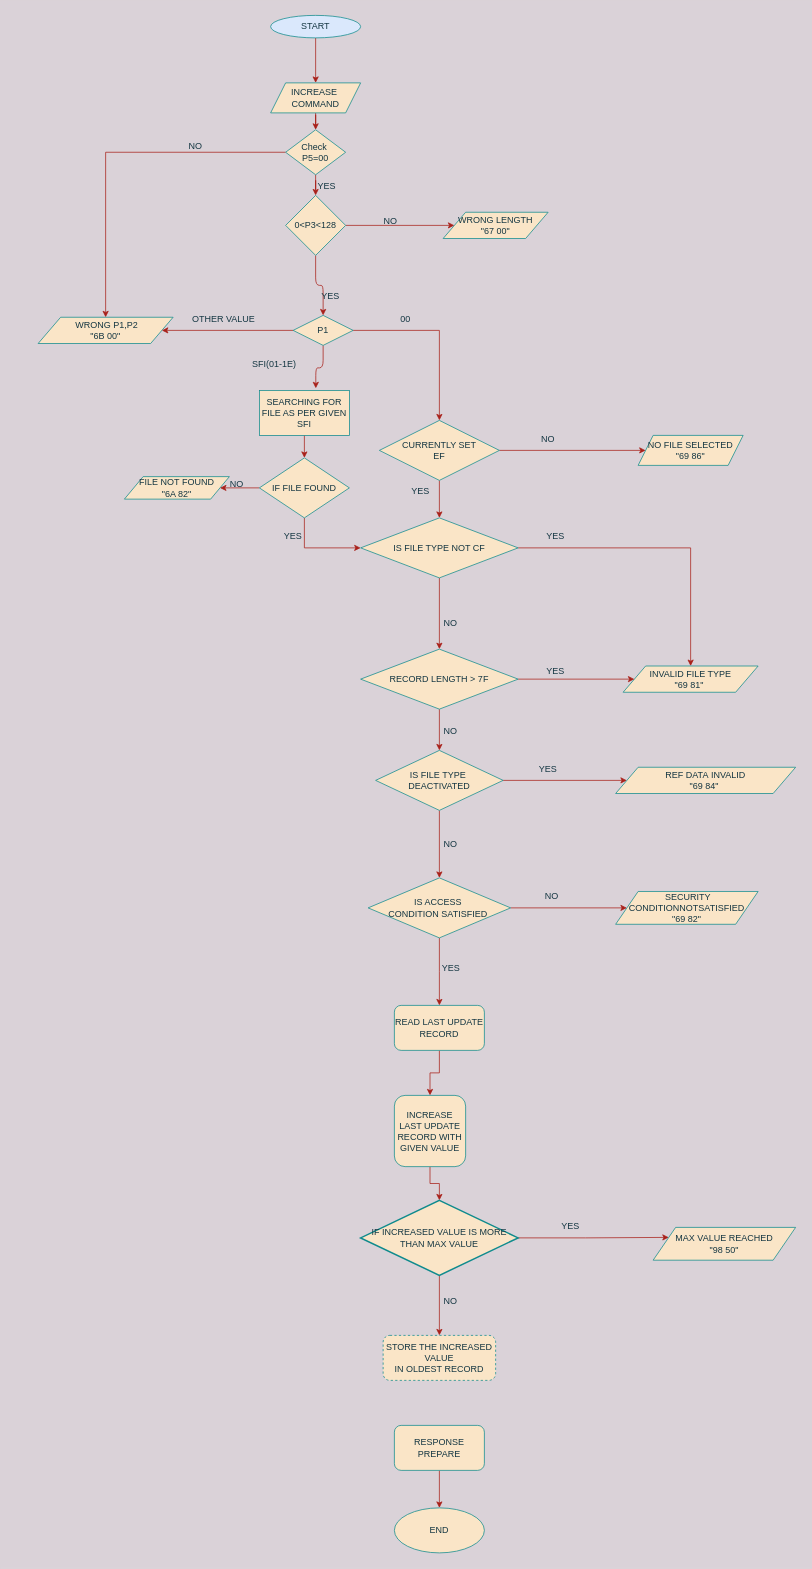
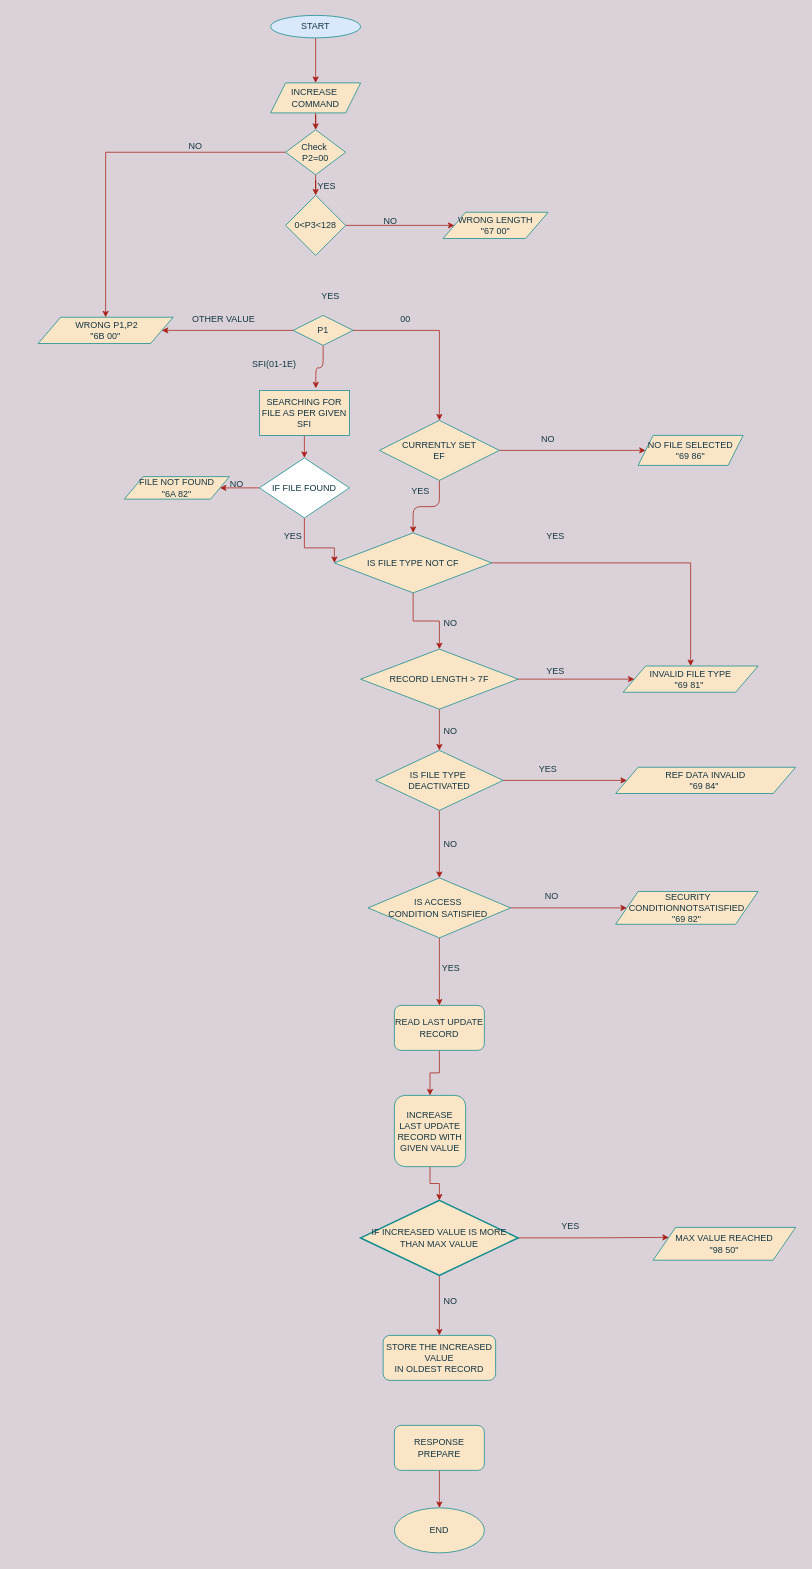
(315, 153) -> (315, 153)
(315, 276) -> none
(304, 488) -> (304, 488)
(439, 548) -> (413, 563)
(439, 1358) -> (439, 1358)
